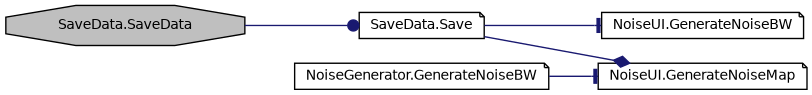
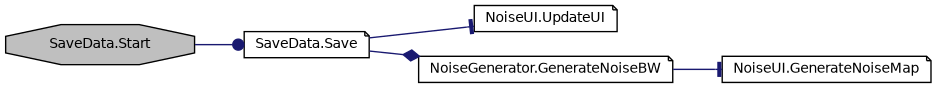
(125, 25) -> (100, 45)
(703, 25) -> (546, 19)
(549, 48) -> (386, 53)
